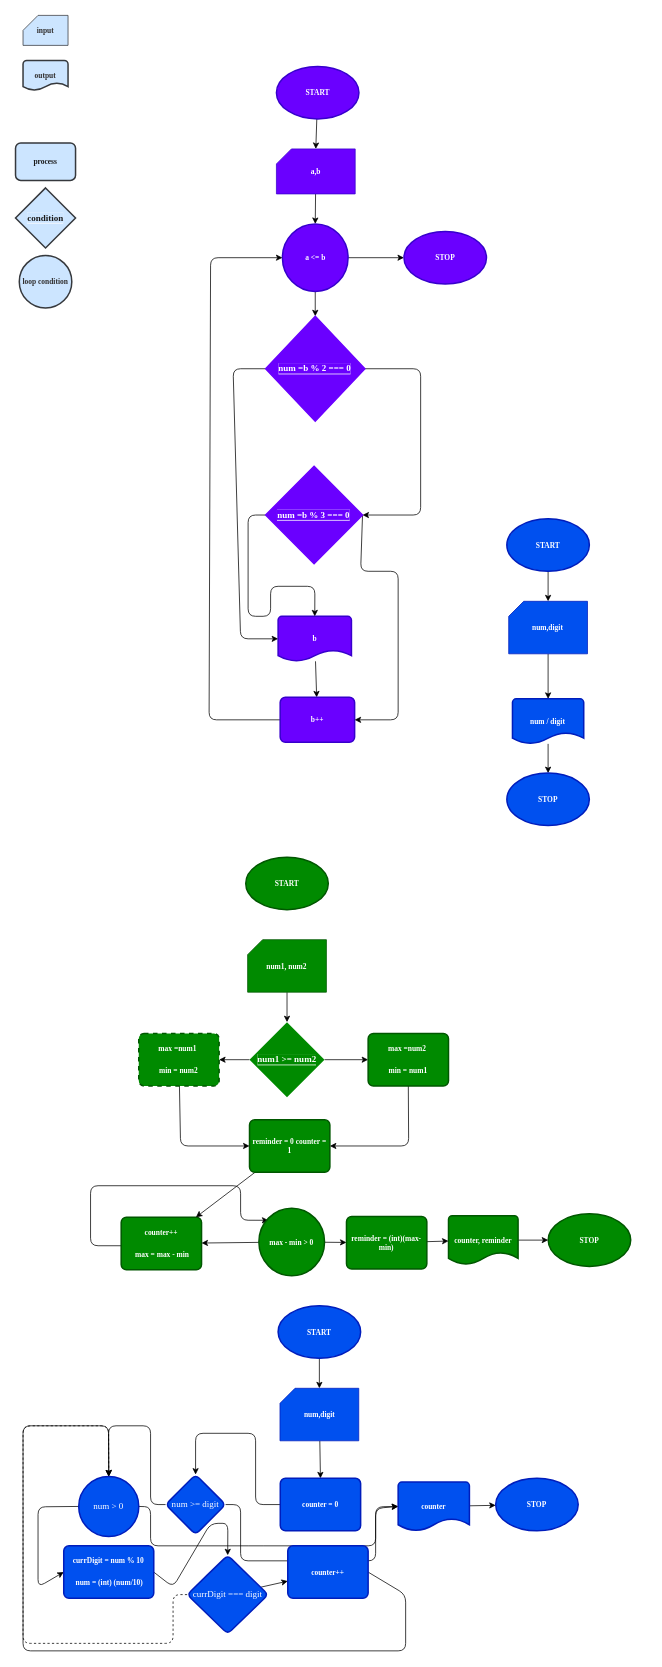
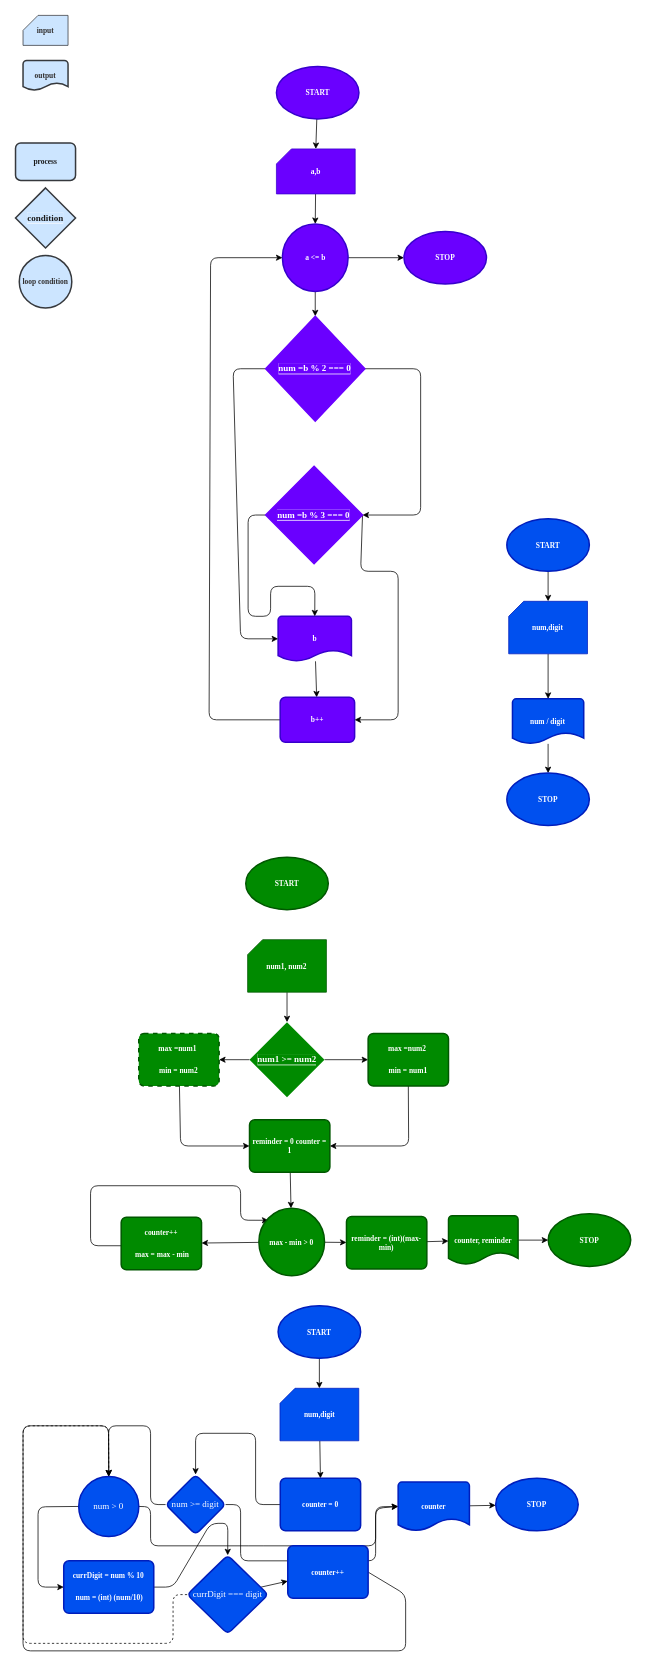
(228, 1193) -> (290, 1187)
(109, 1572) -> (109, 1587)
